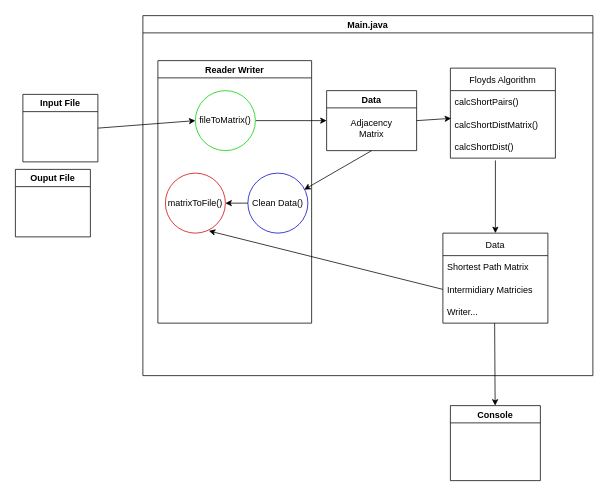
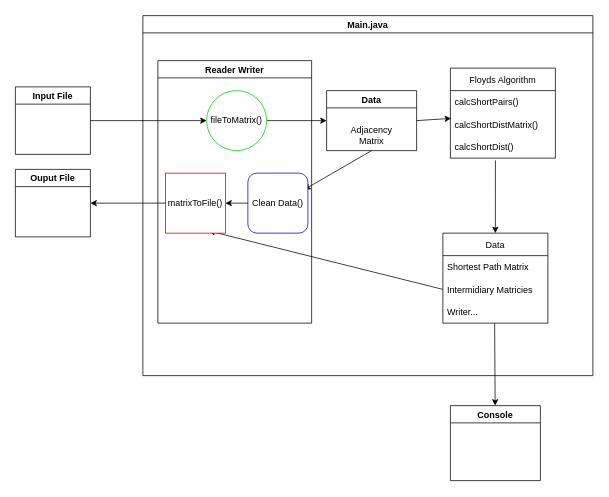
(225, 120) -> (237, 120)
(60, 128) -> (53, 120)
(372, 128) -> (372, 135)
none -> (97, 203)
(195, 203) -> (195, 203)
(278, 203) -> (278, 203)
